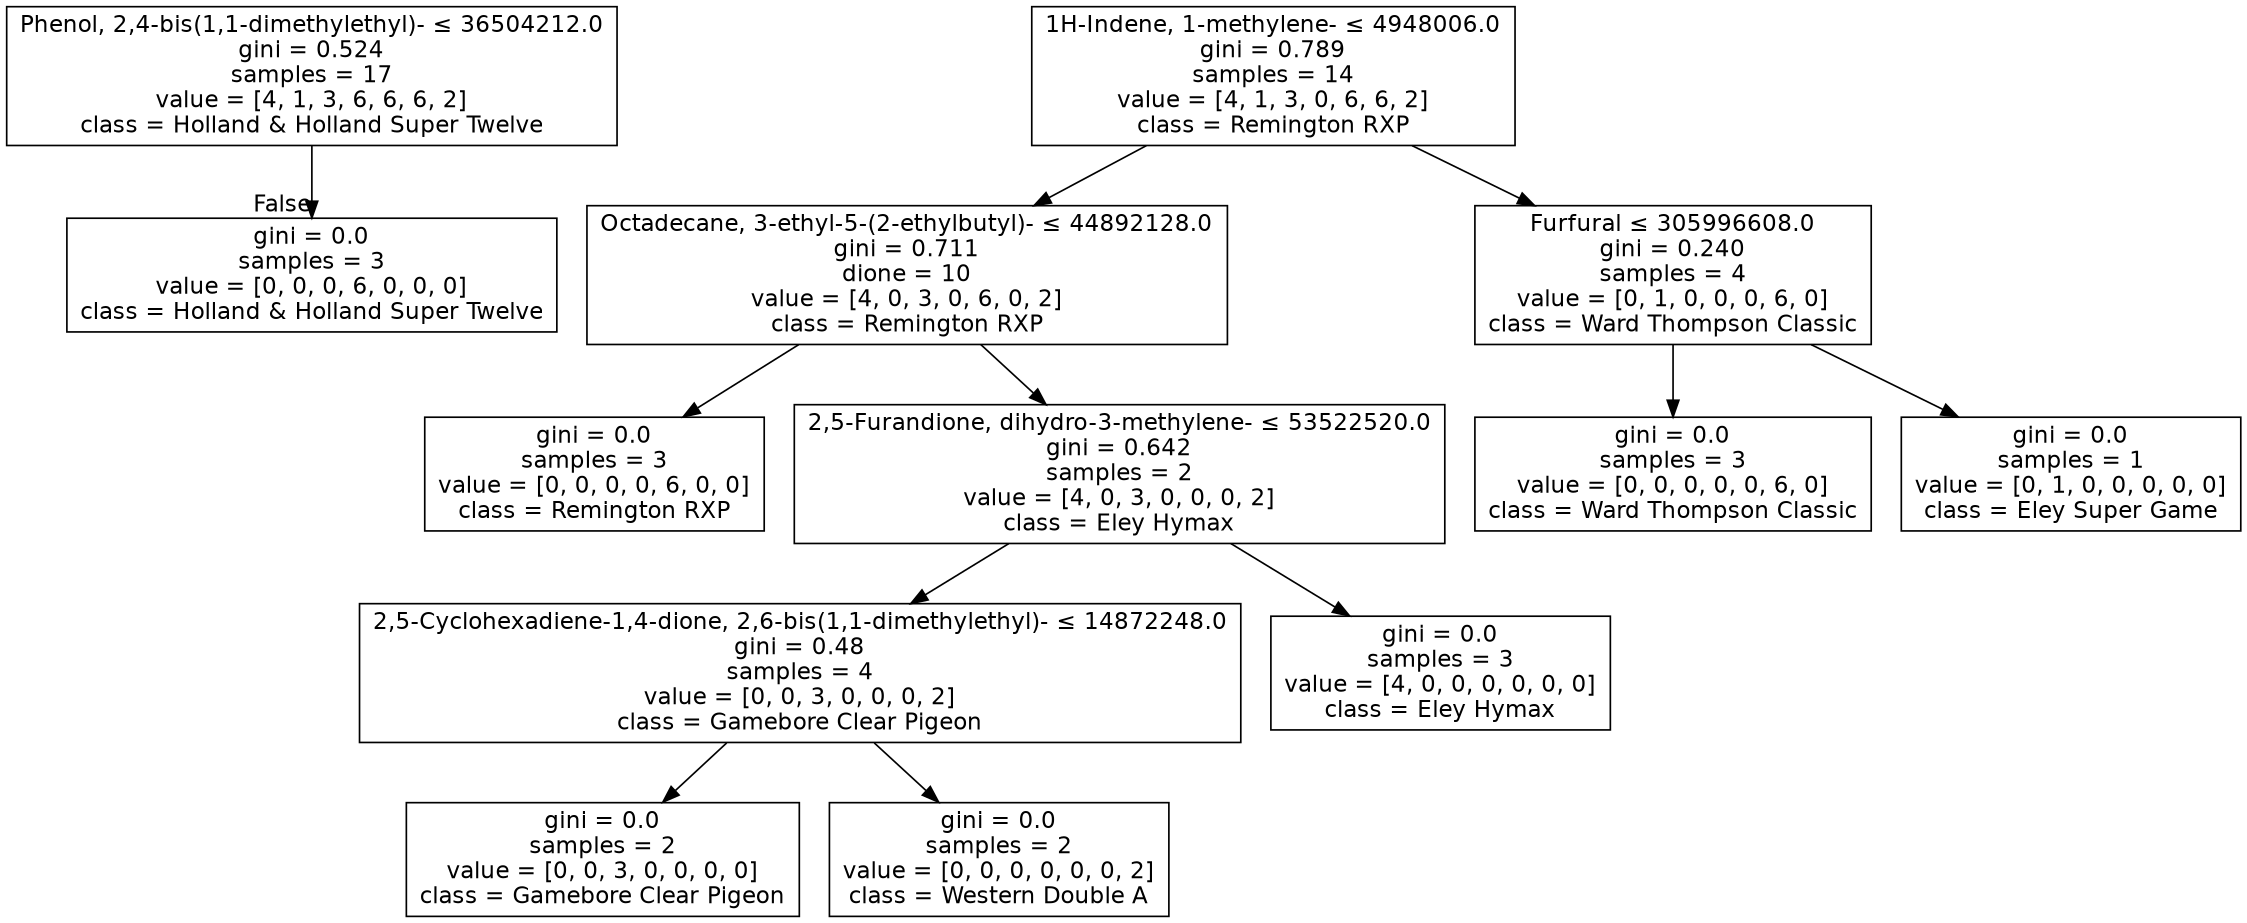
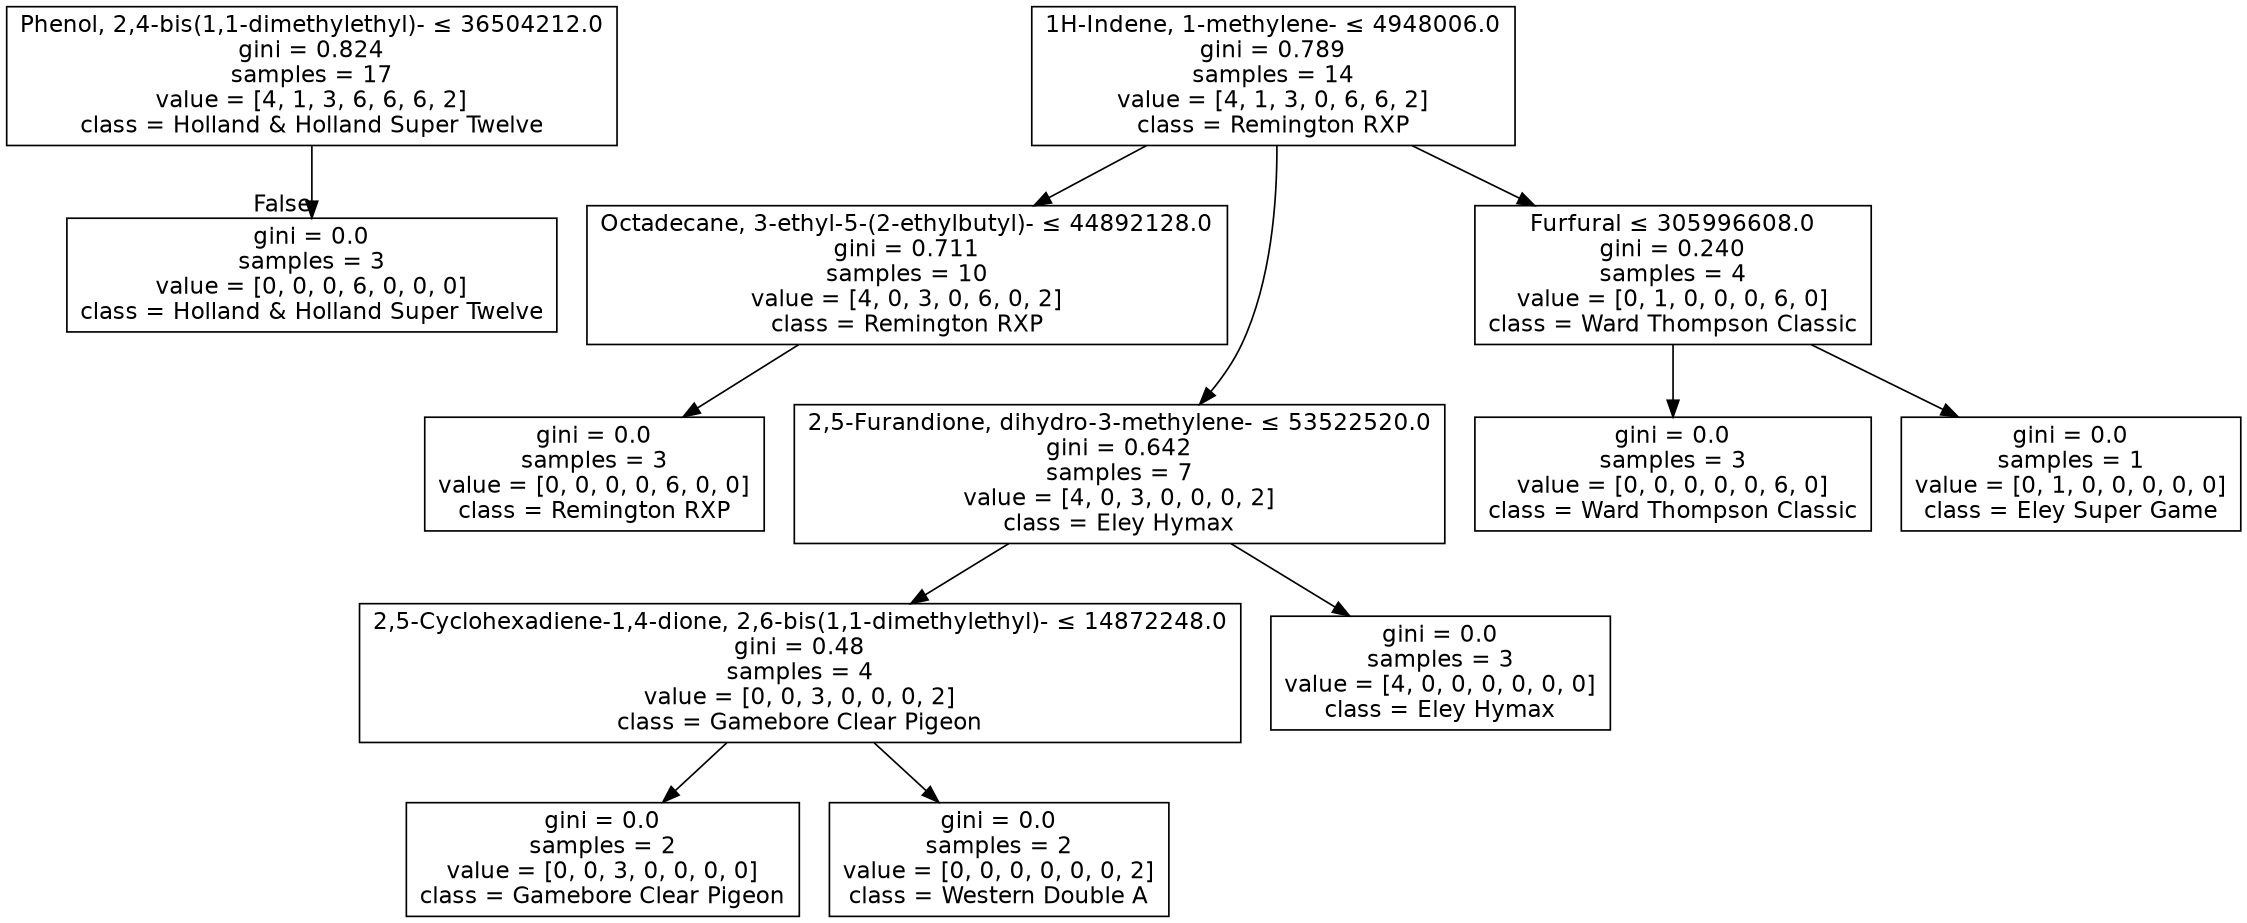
(312, 50) -> (312, 50)
(907, 274) -> (907, 274)
(1007, 369) -> (1264, 275)
(1120, 473) -> (1120, 473)
